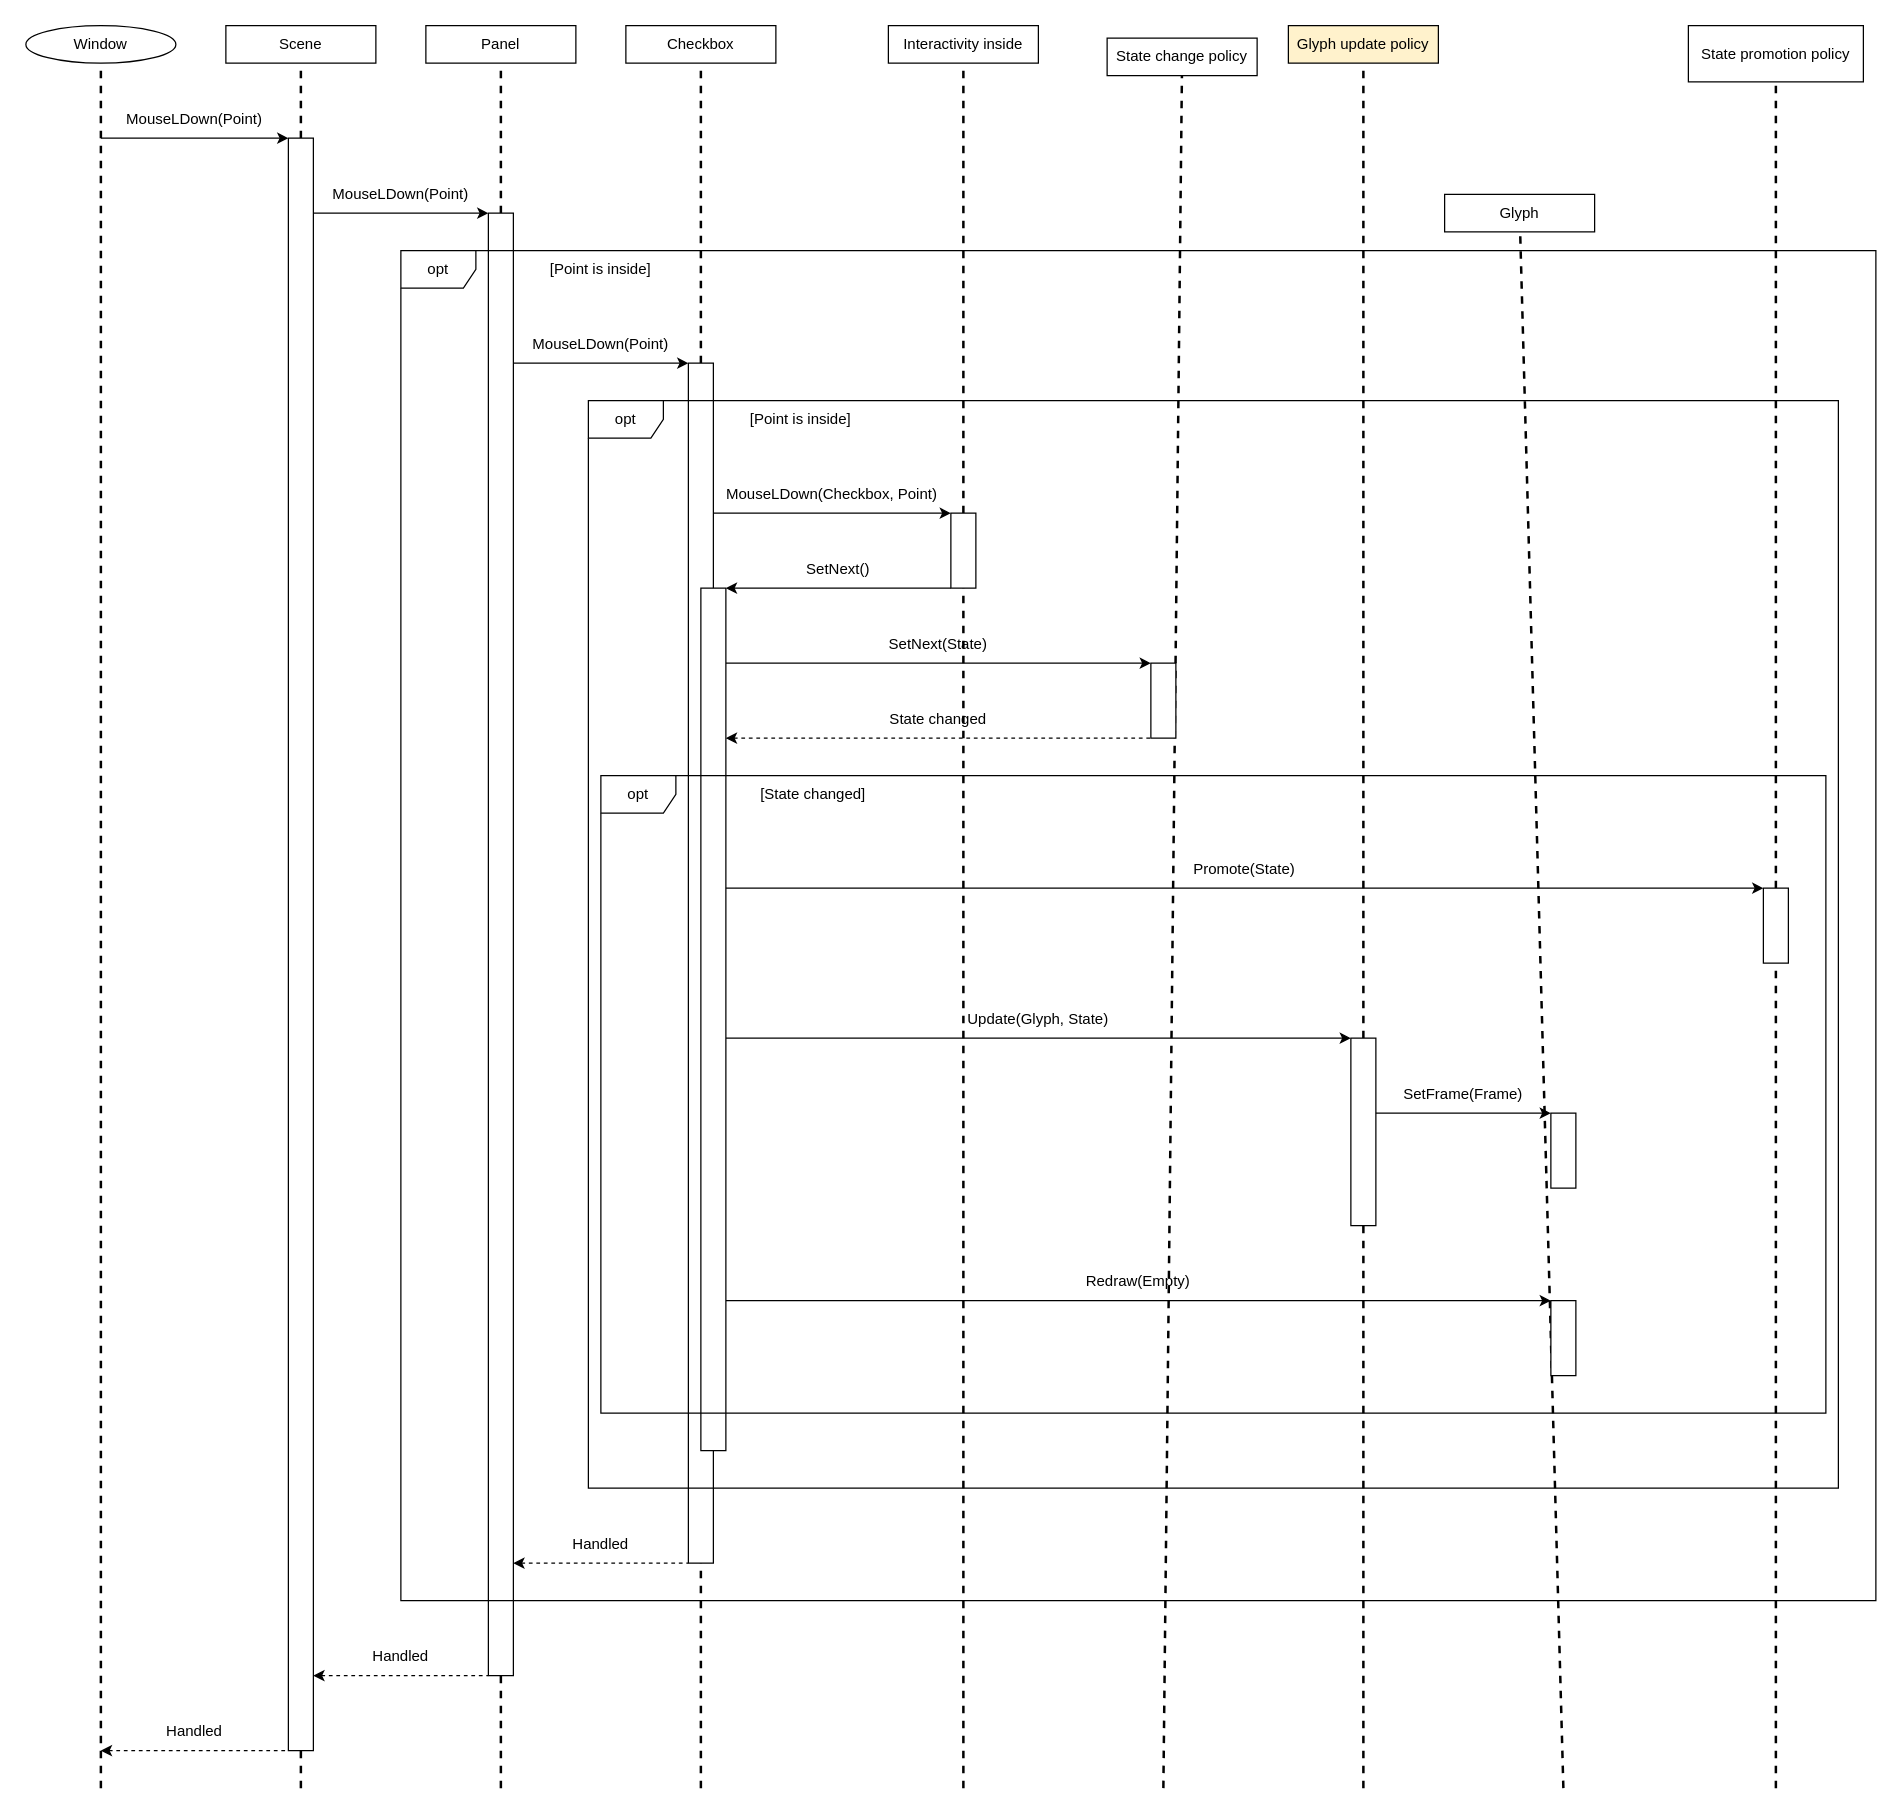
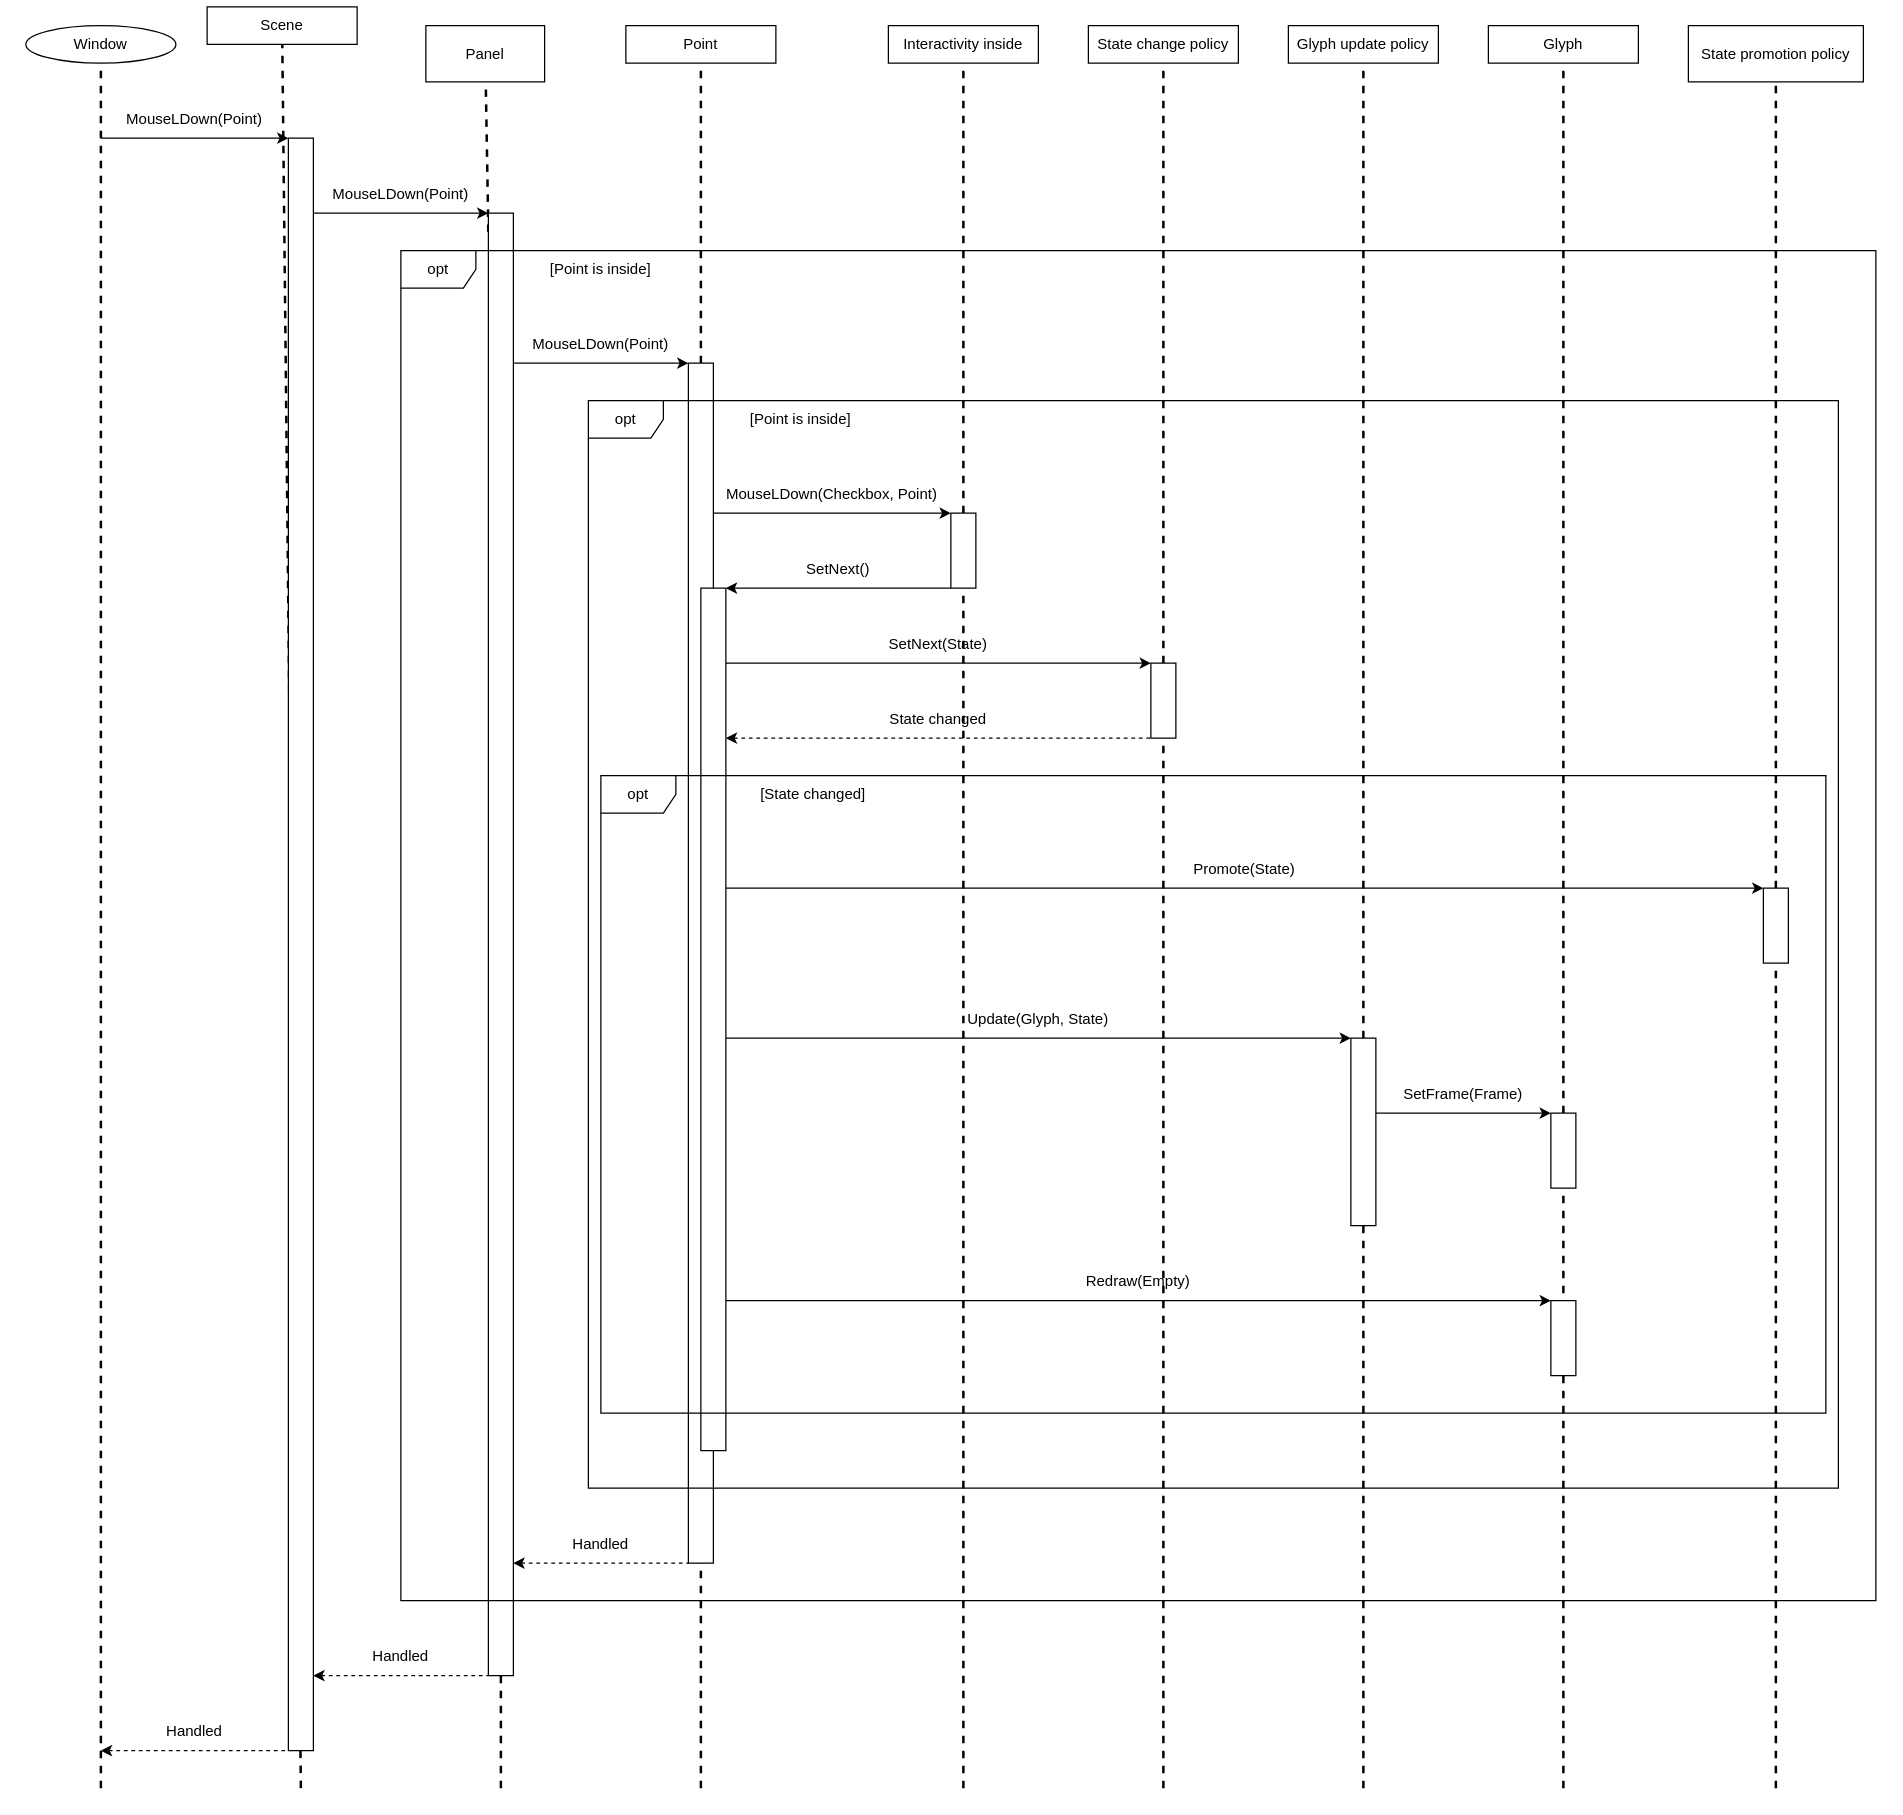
(301, 44) -> (282, 26)
(501, 44) -> (485, 54)
(701, 44) -> (701, 44)
(1363, 44) -> (1363, 44)
(1182, 57) -> (1163, 44)
(1519, 213) -> (1563, 44)
